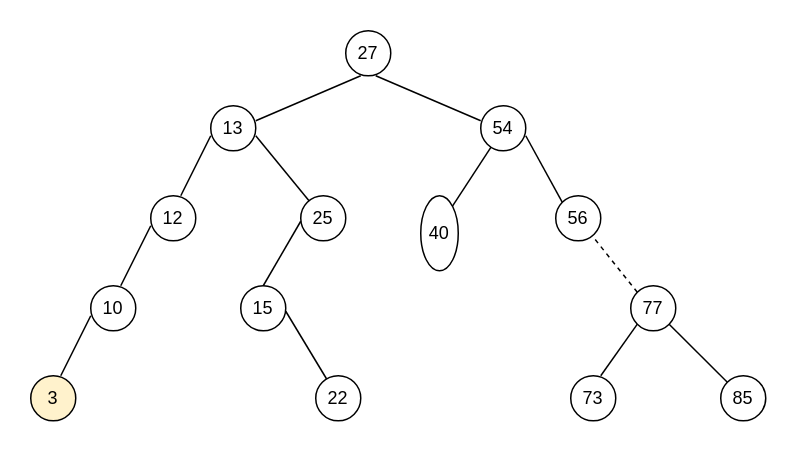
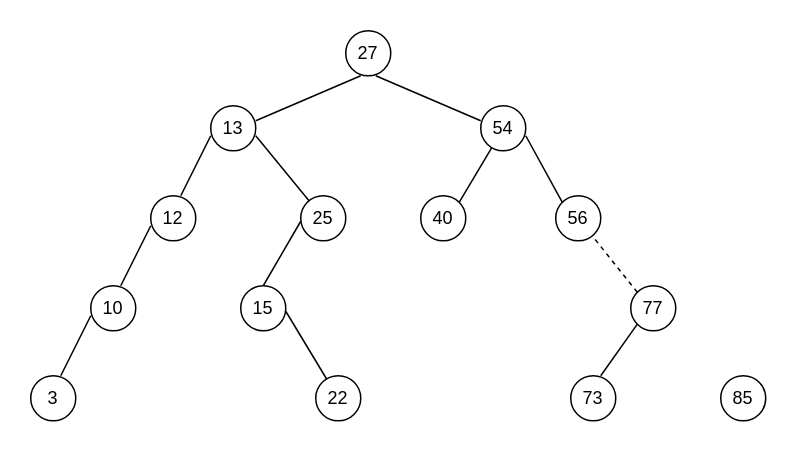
(440, 233) -> (443, 218)
(698, 353) -> none
(53, 398) -> (53, 398)
